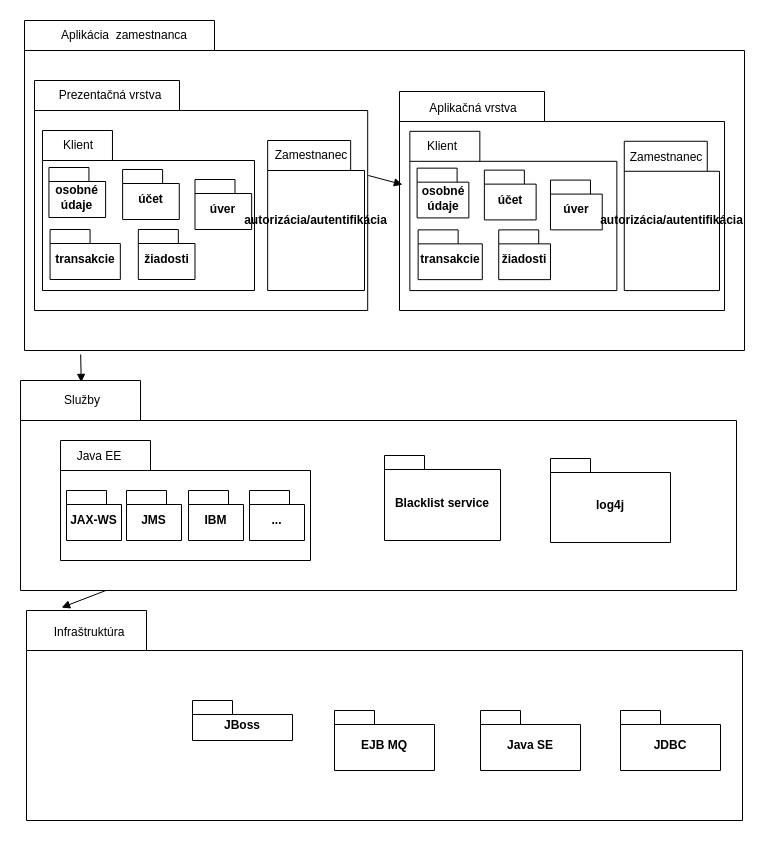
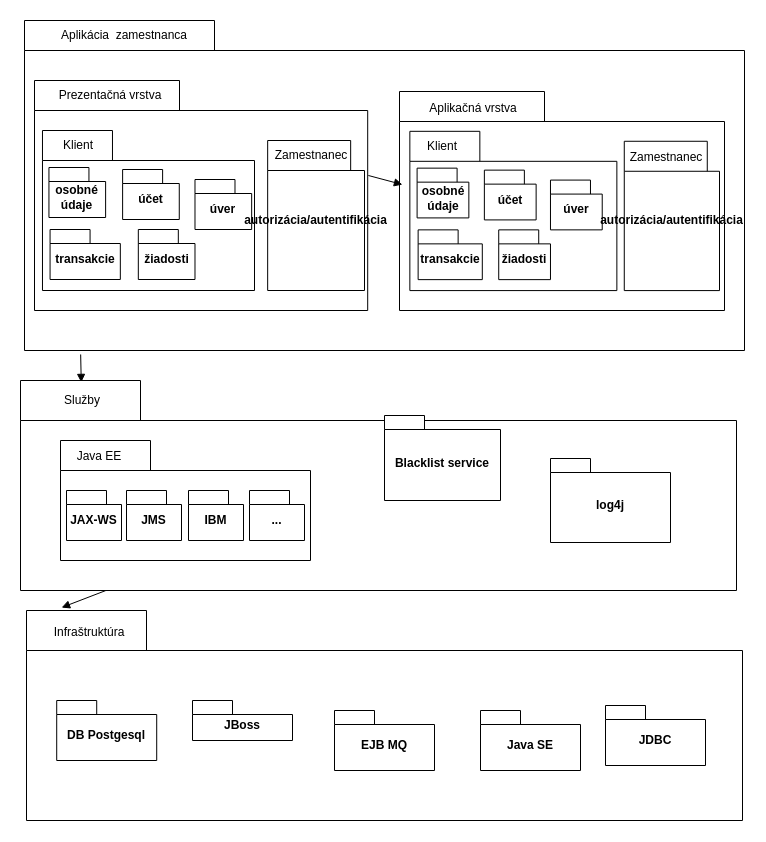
(443, 498) -> (443, 458)
none -> (107, 731)
(671, 741) -> (656, 736)
